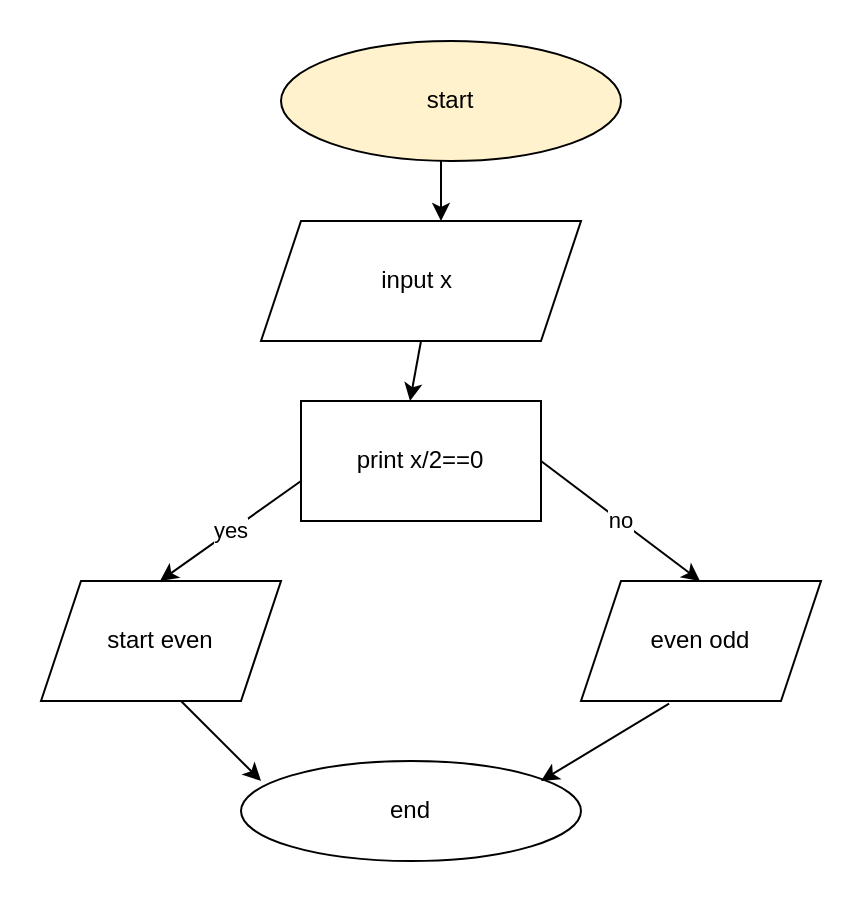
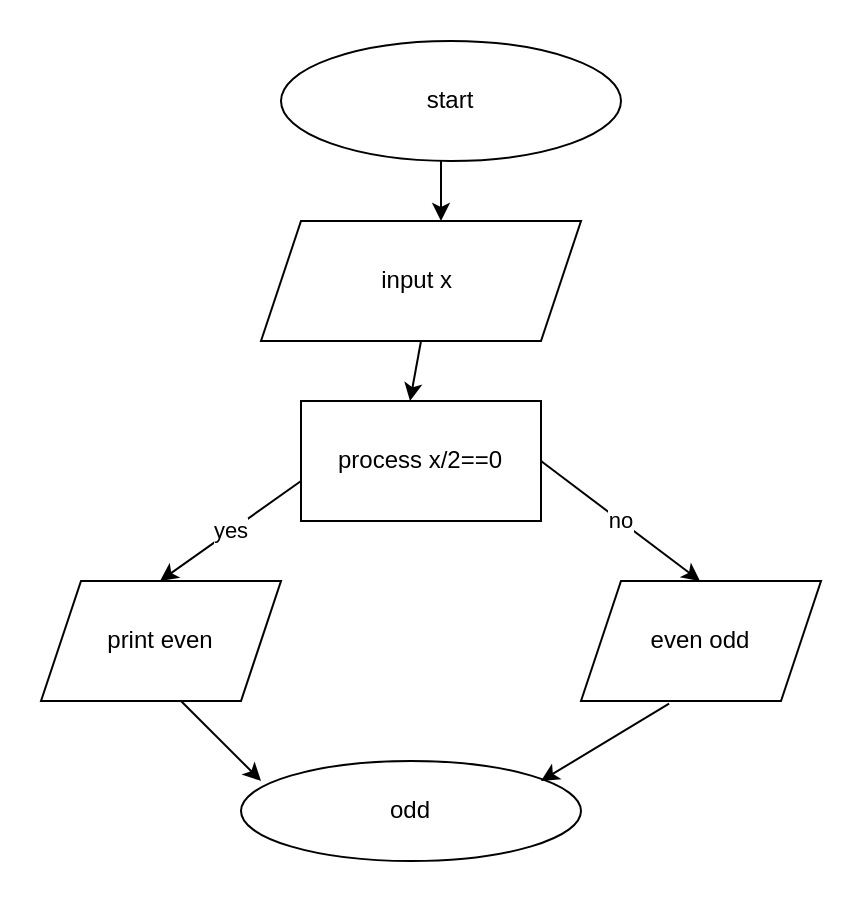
(451, 101) -> (451, 101)
(421, 461) -> (421, 461)
(161, 641) -> (161, 641)
(411, 811) -> (411, 811)
